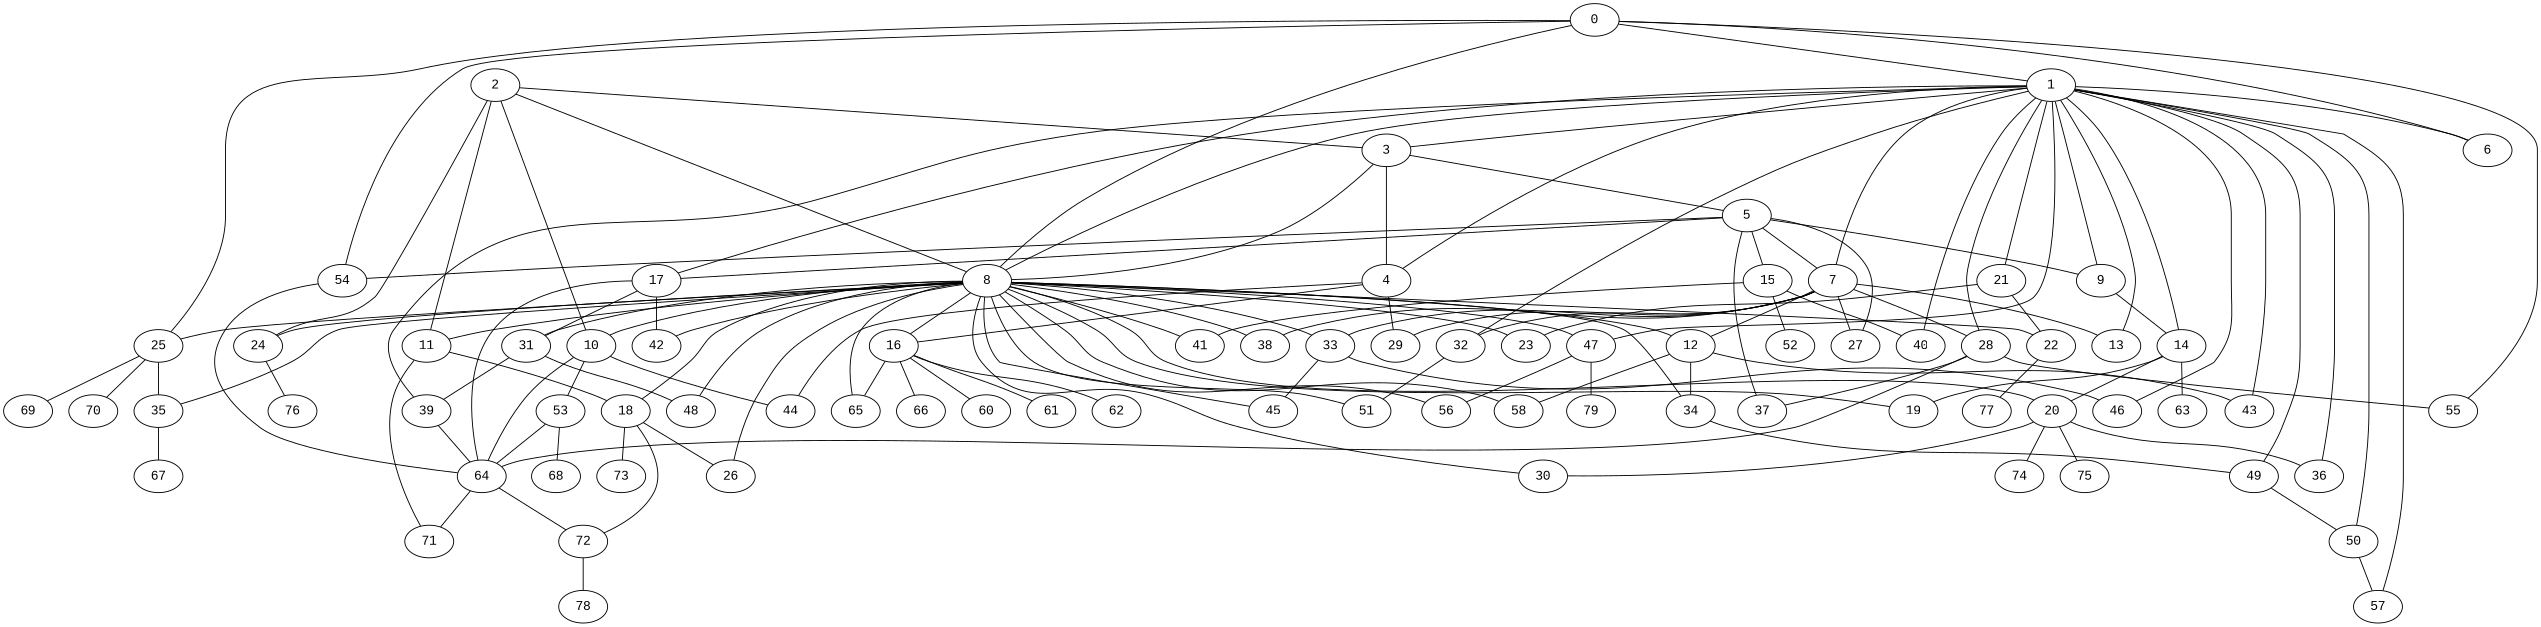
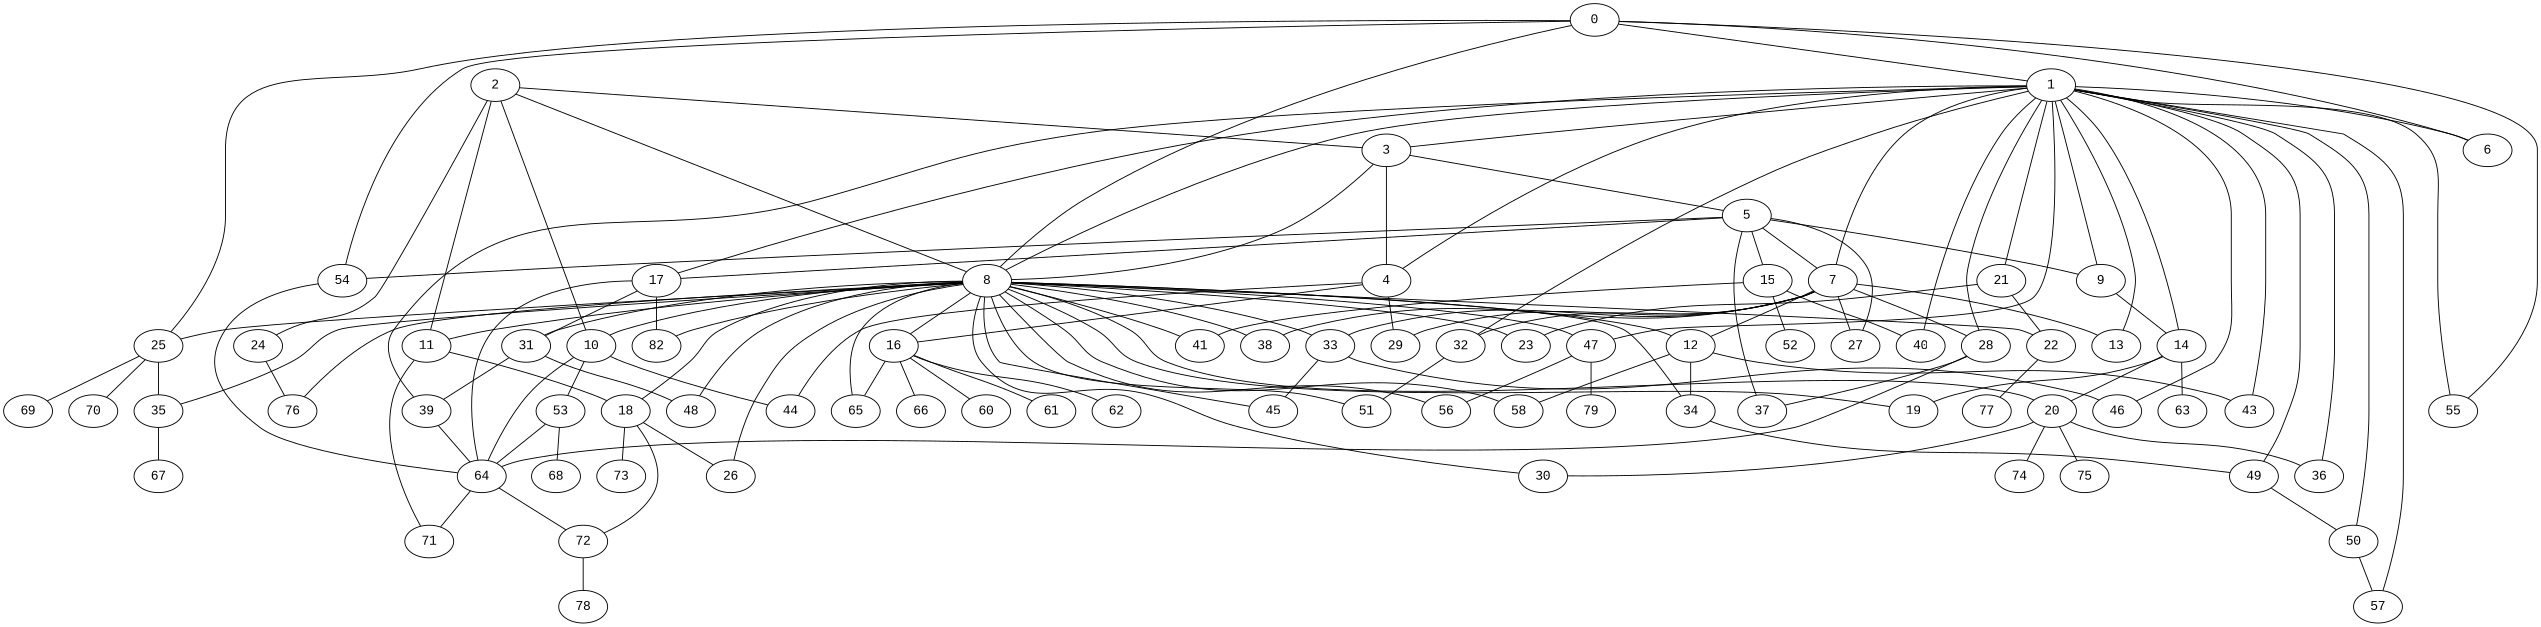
(619, 302) -> (621, 303)
(657, 346) -> (657, 346)
(2216, 387) -> (2409, 130)
